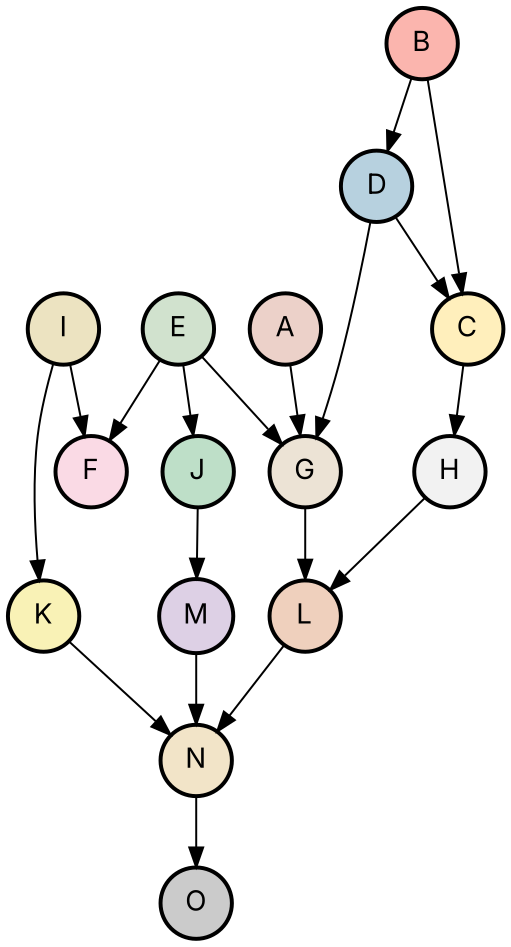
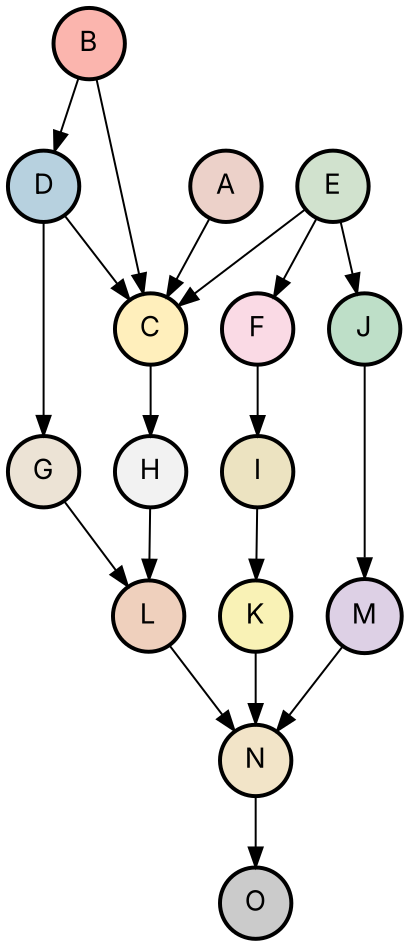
(294, 390) -> (193, 249)
(75, 391) -> (258, 391)
(235, 393) -> (250, 252)
